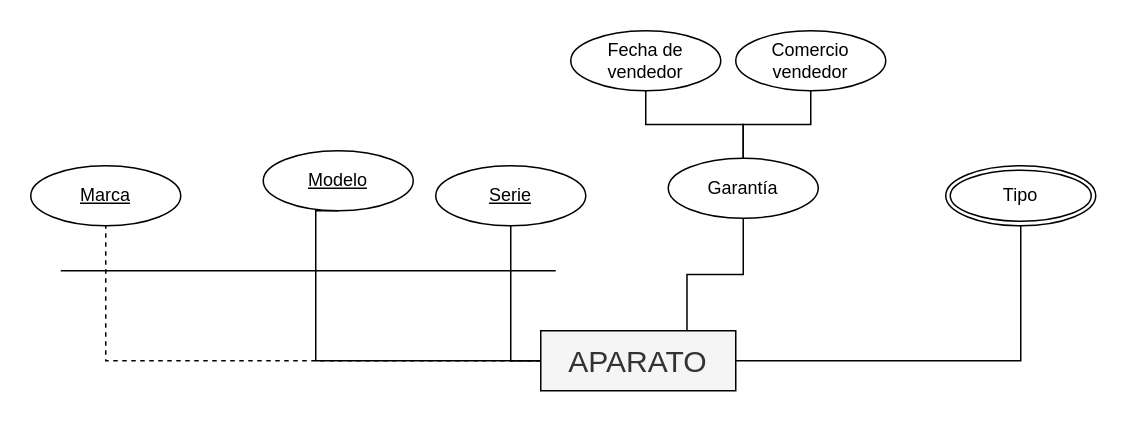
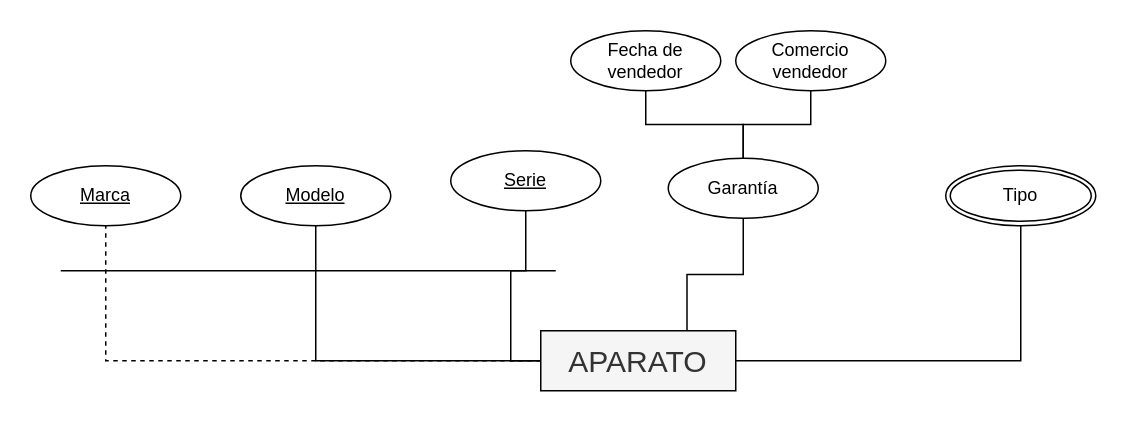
(338, 181) -> (316, 196)
(511, 196) -> (526, 181)
